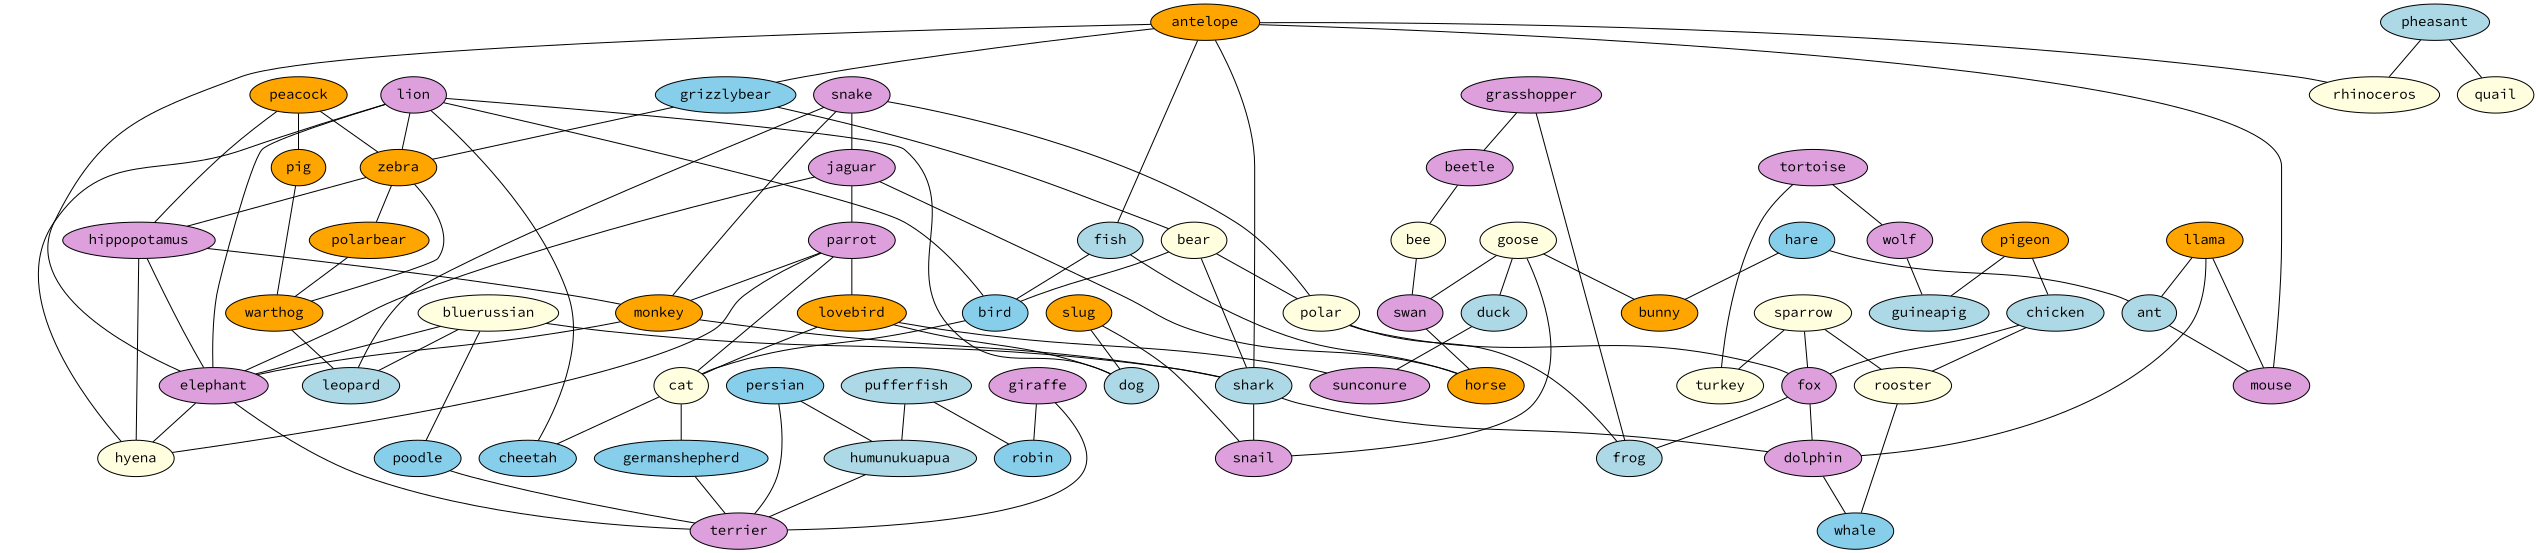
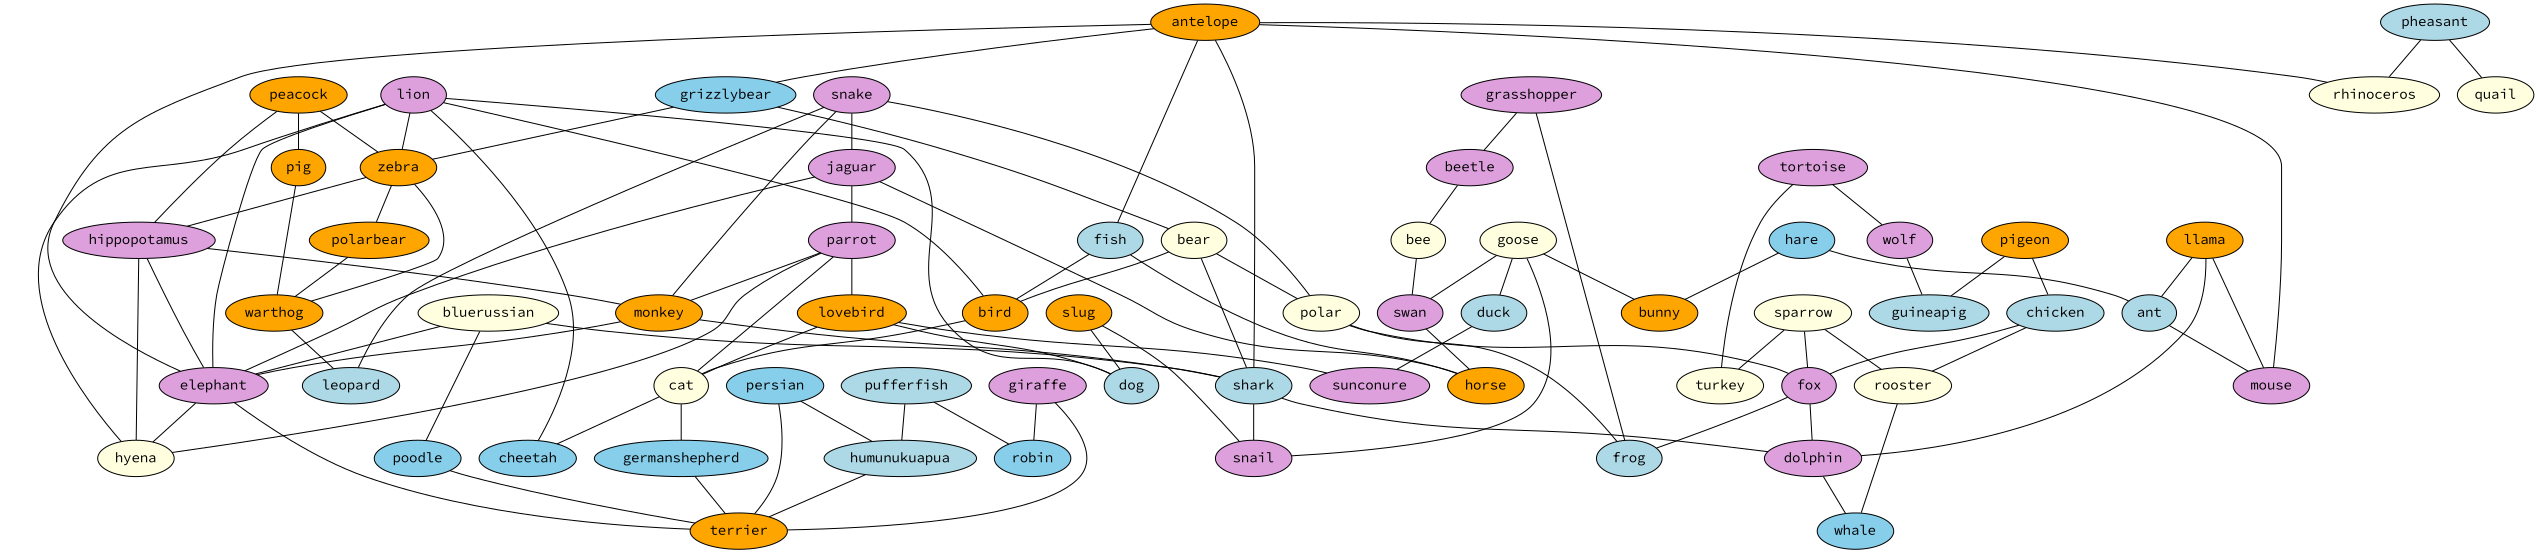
(995, 313) -> (995, 313)
(434, 342) -> none
(739, 531) -> (739, 531)
